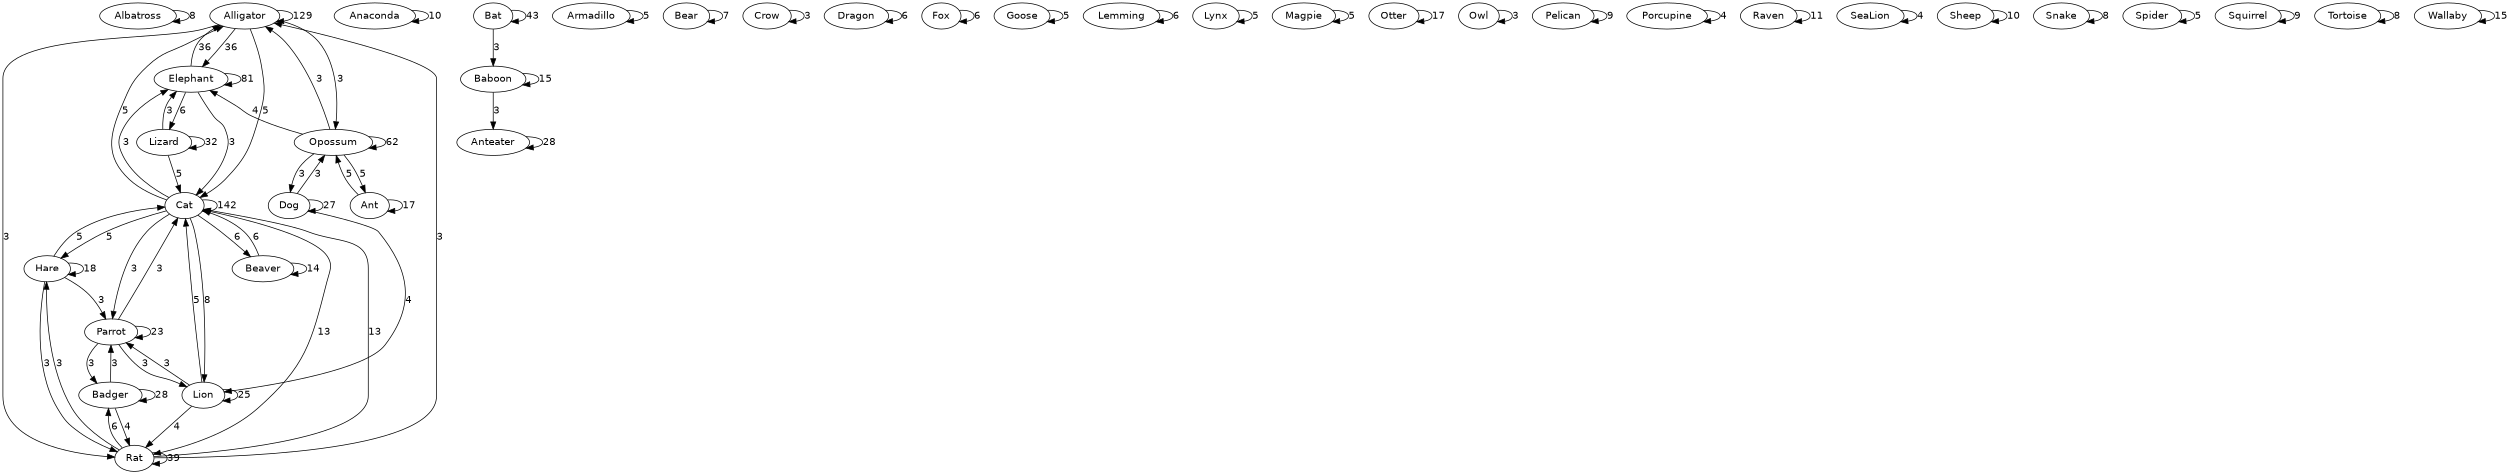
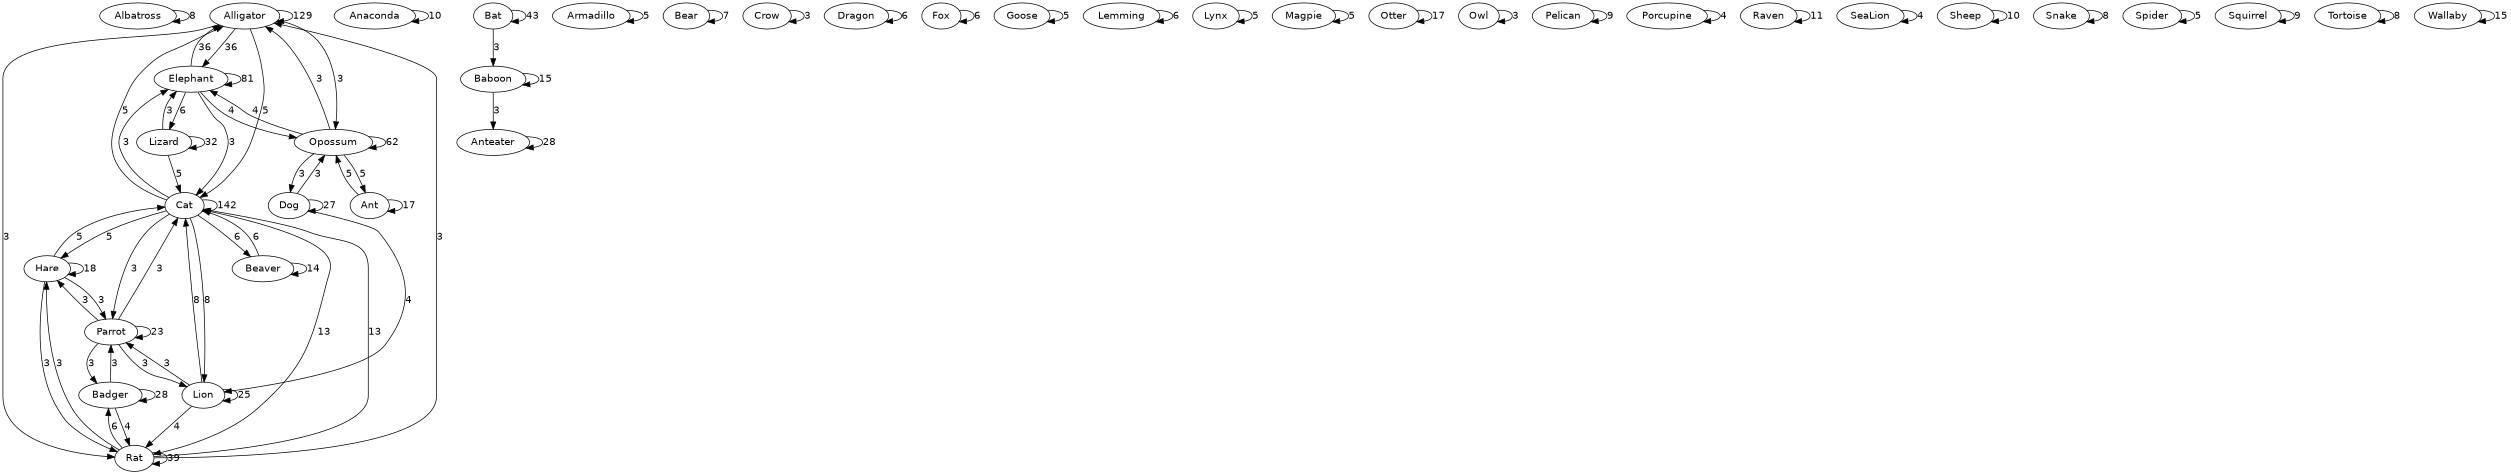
none -> (241, 122)
(197, 300) -> (197, 300)
none -> (80, 304)
